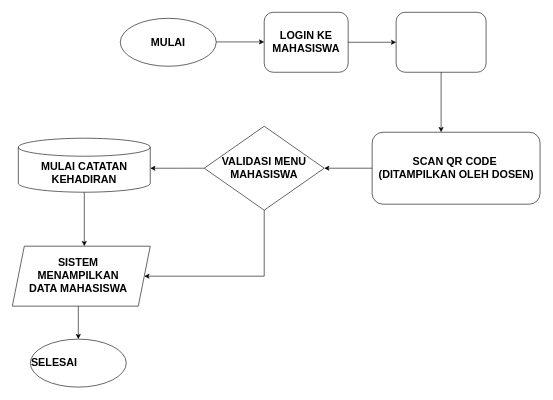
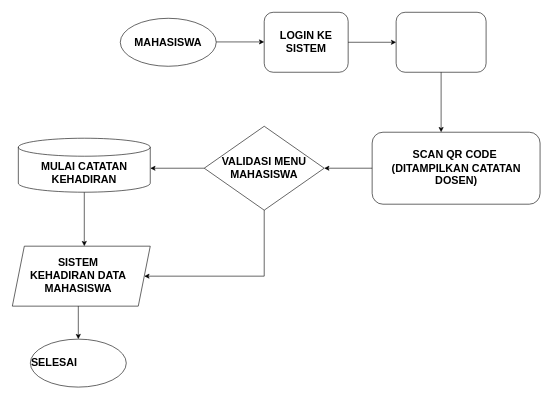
(168, 42) -> (168, 42)
(306, 42) -> (306, 42)
(457, 168) -> (457, 168)
(78, 276) -> (78, 276)
